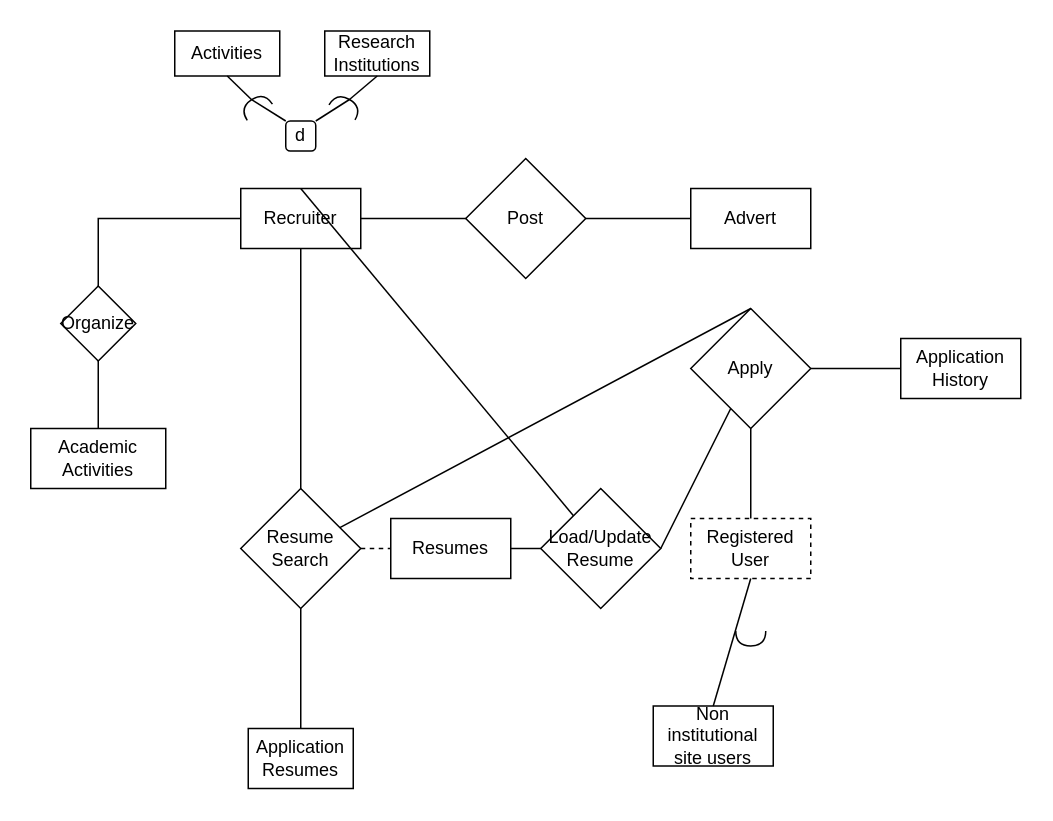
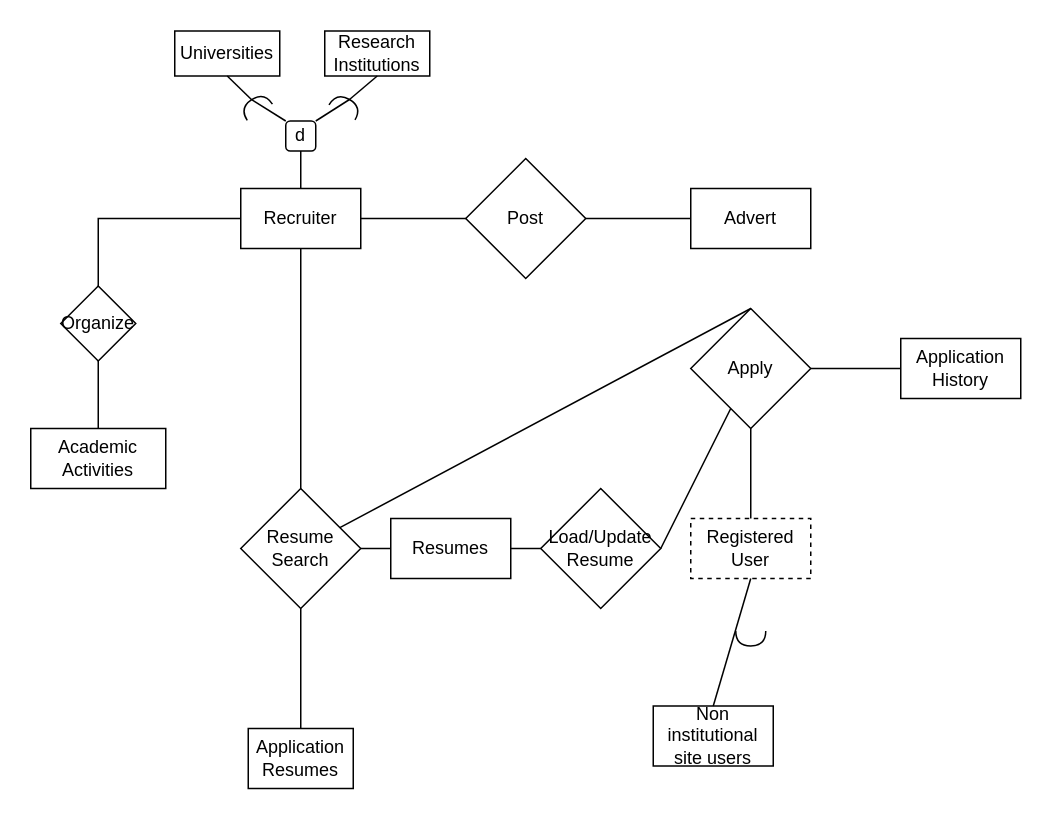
(227, 53) -> (227, 53)
(437, 352) -> (301, 170)
(376, 548) -> (376, 548)
